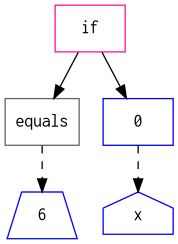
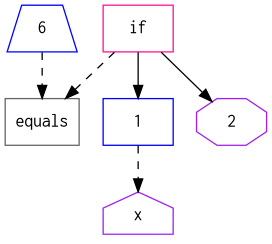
(69, 70) -> (95, 71)
(138, 122) -> (138, 122)
none -> (232, 122)
(42, 162) -> (42, 69)
(138, 215) -> (138, 215)
